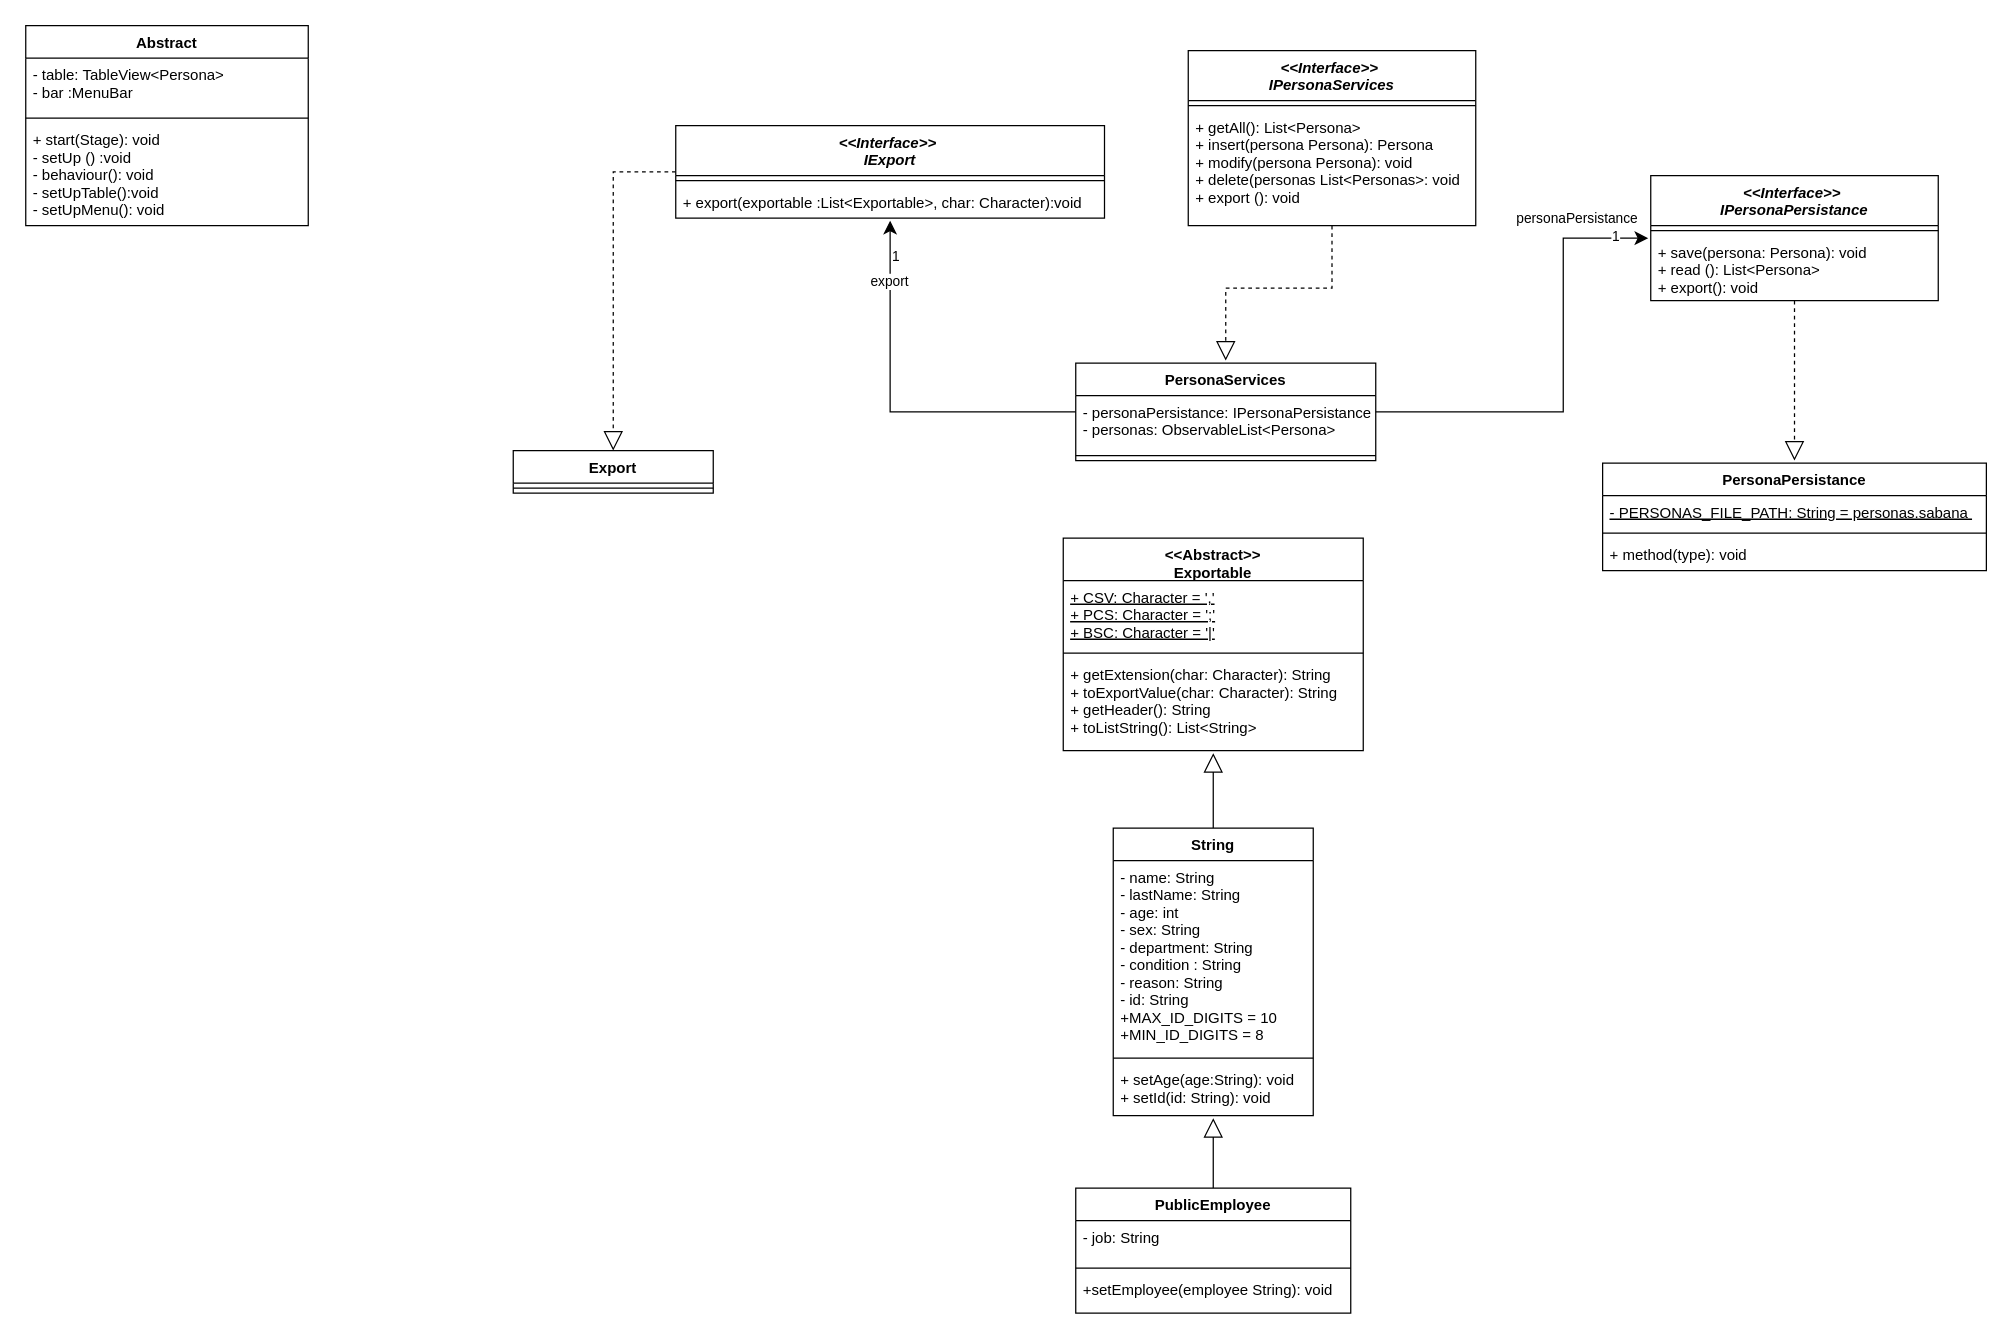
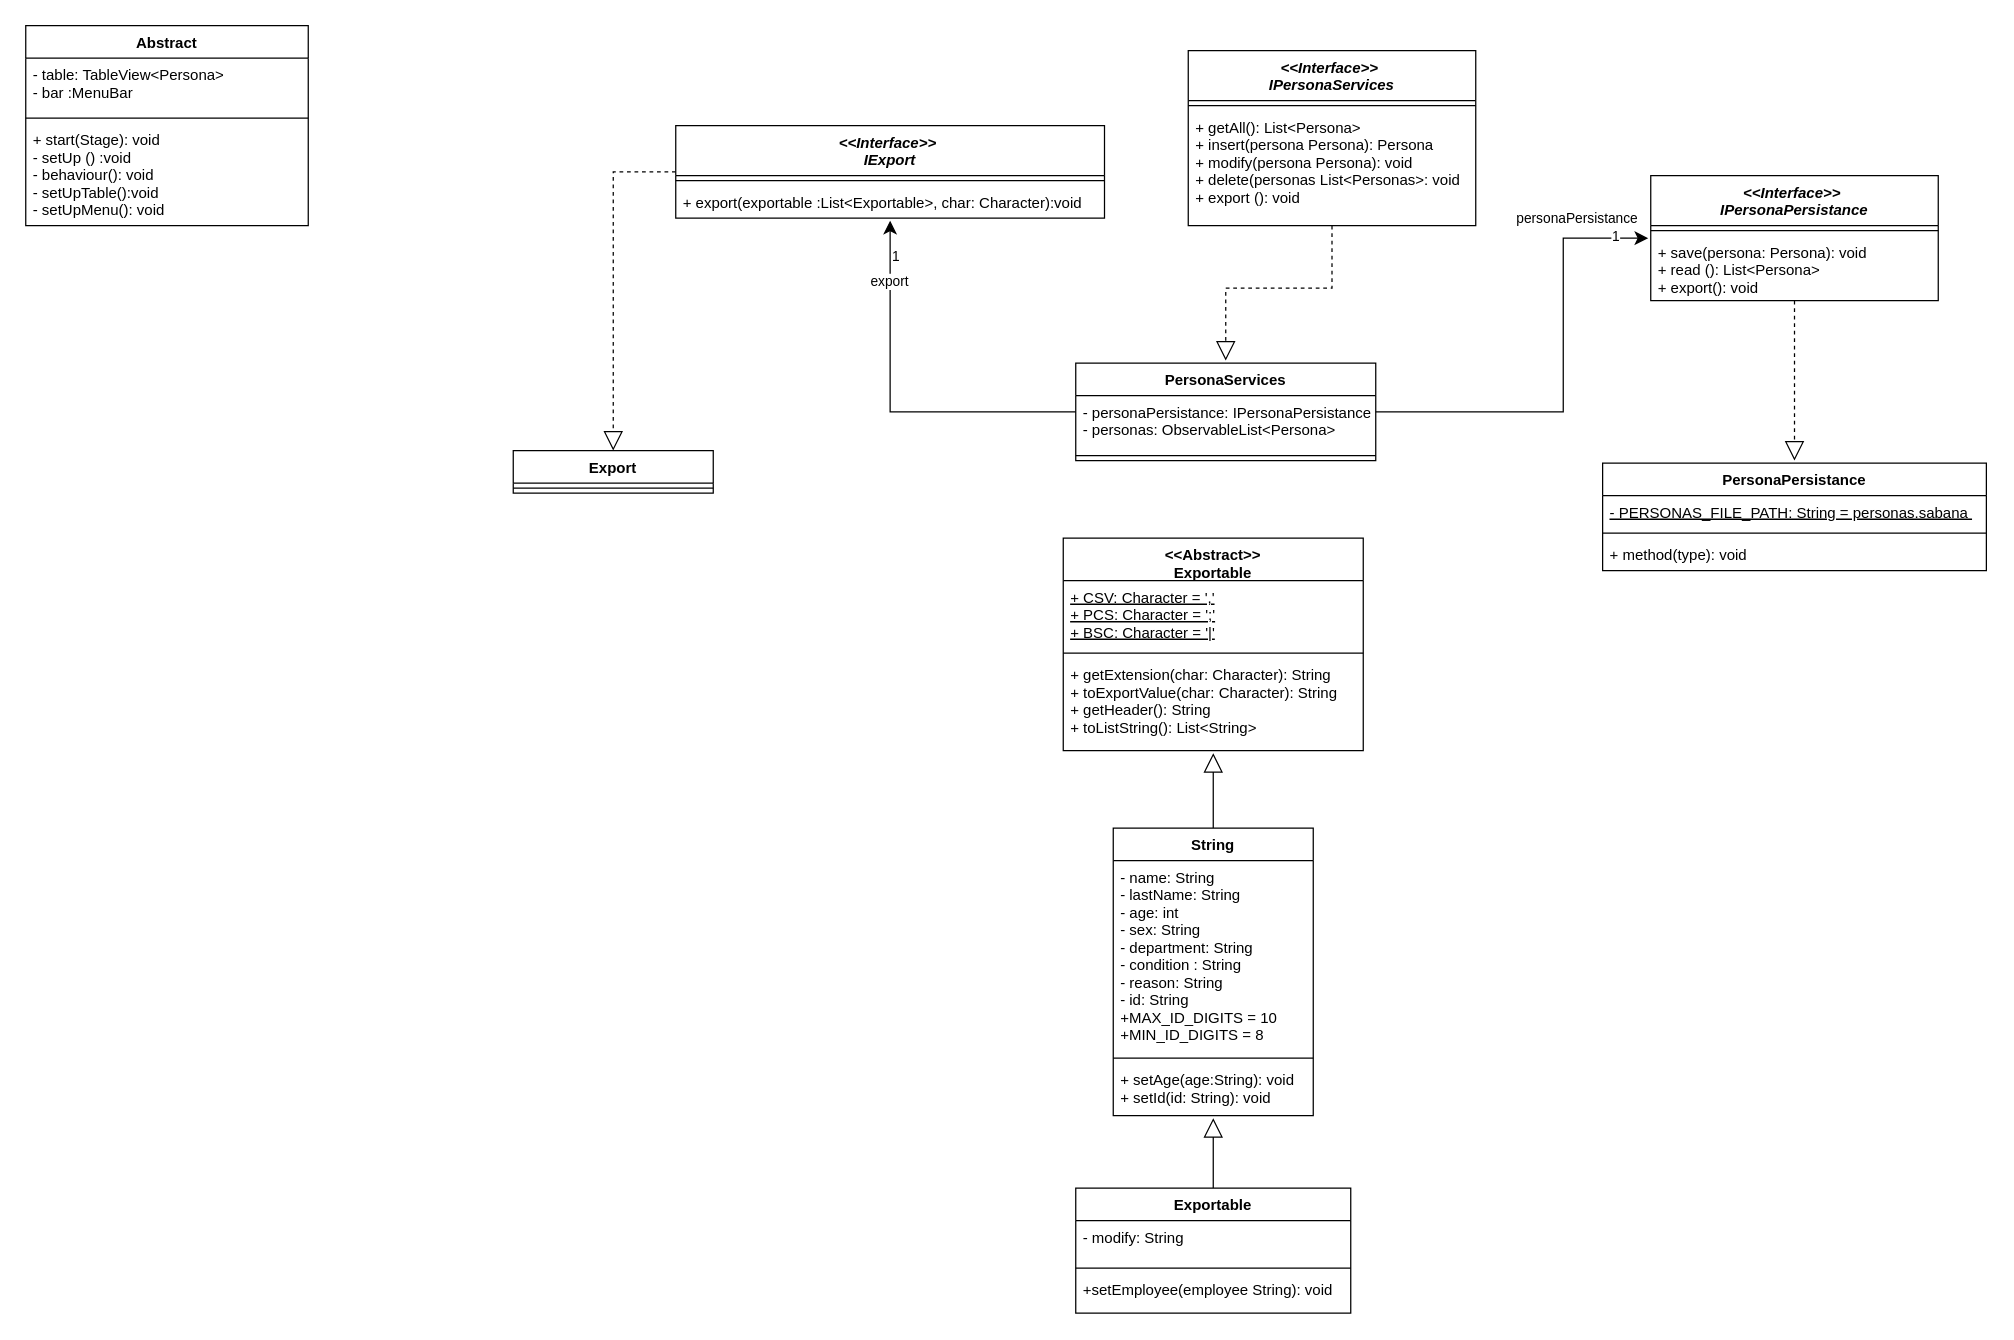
(1213, 1205) -> (1213, 1205)
(1129, 1238) -> (1140, 1238)
